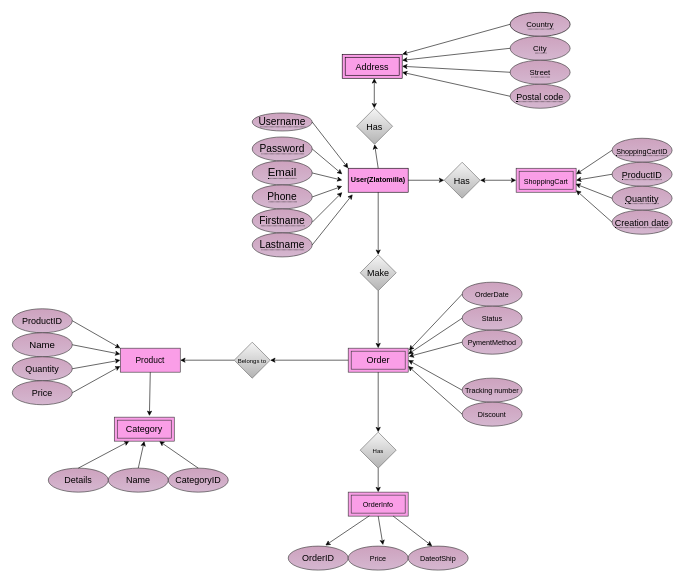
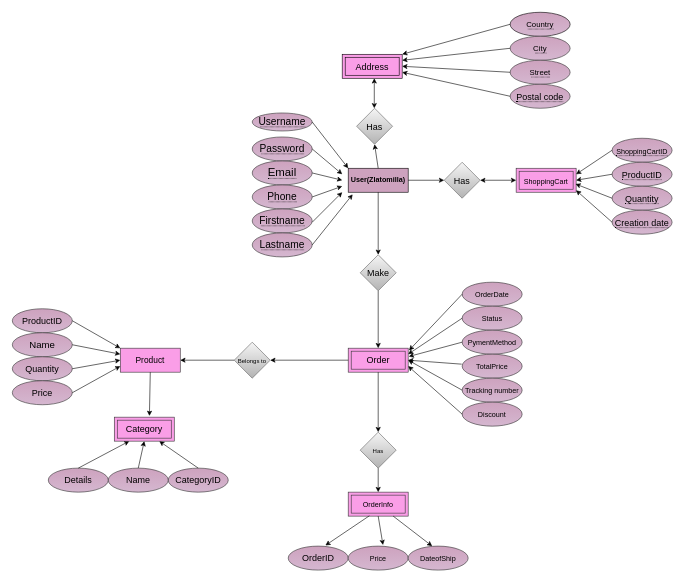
(378, 180) -> (378, 180)
none -> (437, 362)
none -> (492, 366)
